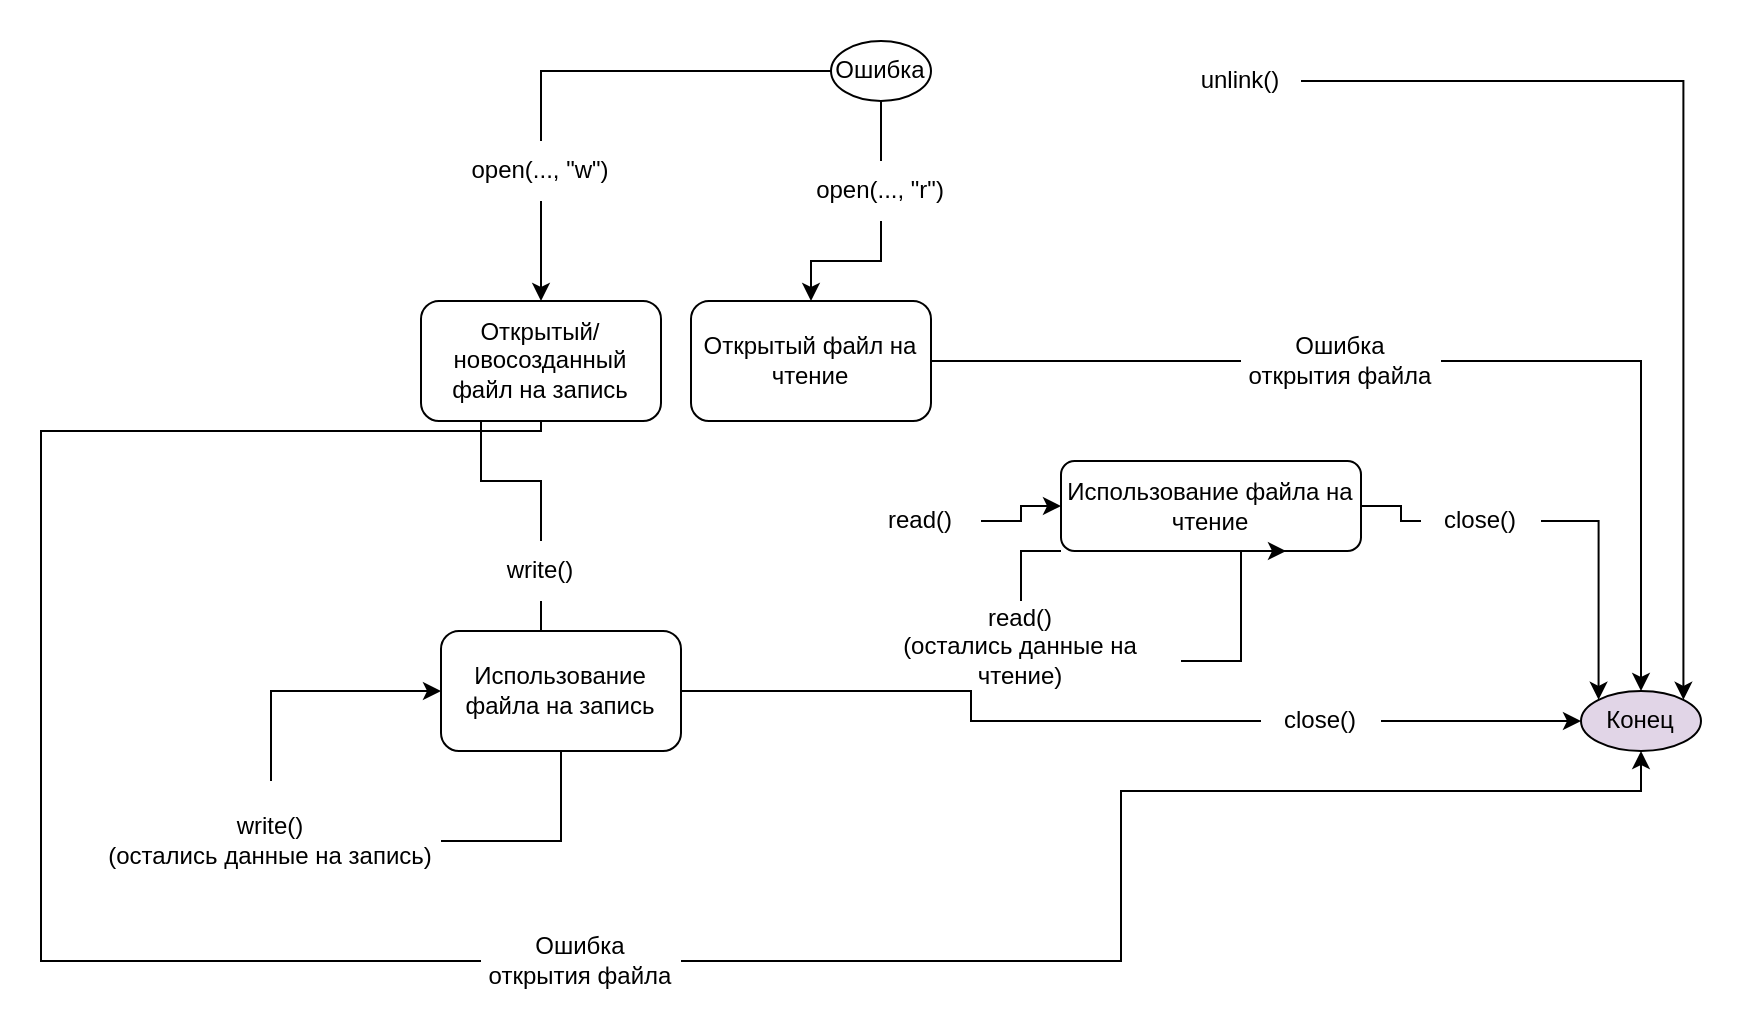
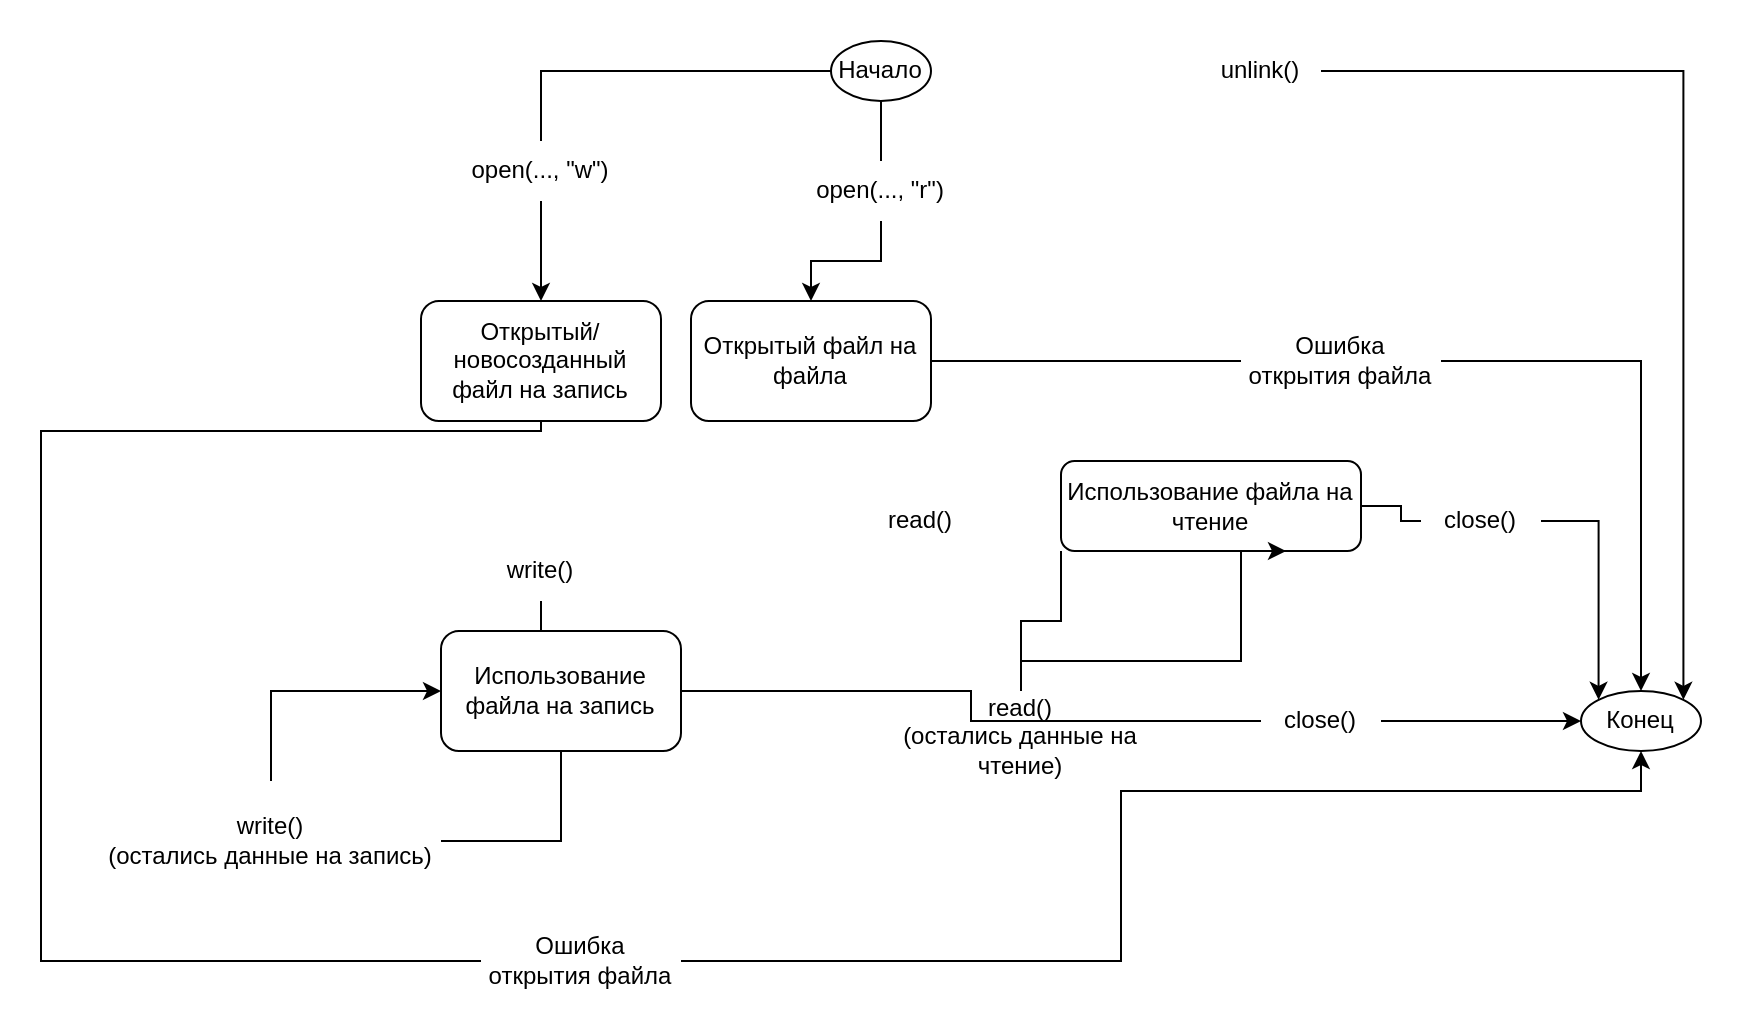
(881, 71) -> (881, 71)
(1241, 81) -> (1261, 71)
(811, 361) -> (811, 361)
(511, 481) -> none
(1021, 520) -> none
(1021, 646) -> (1021, 736)
(1641, 721) -> (1641, 721)
